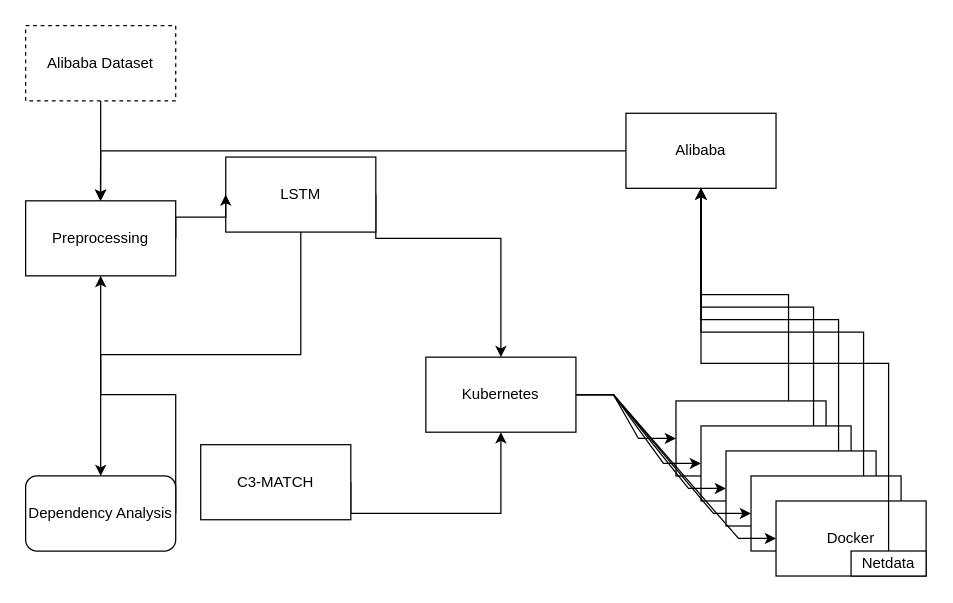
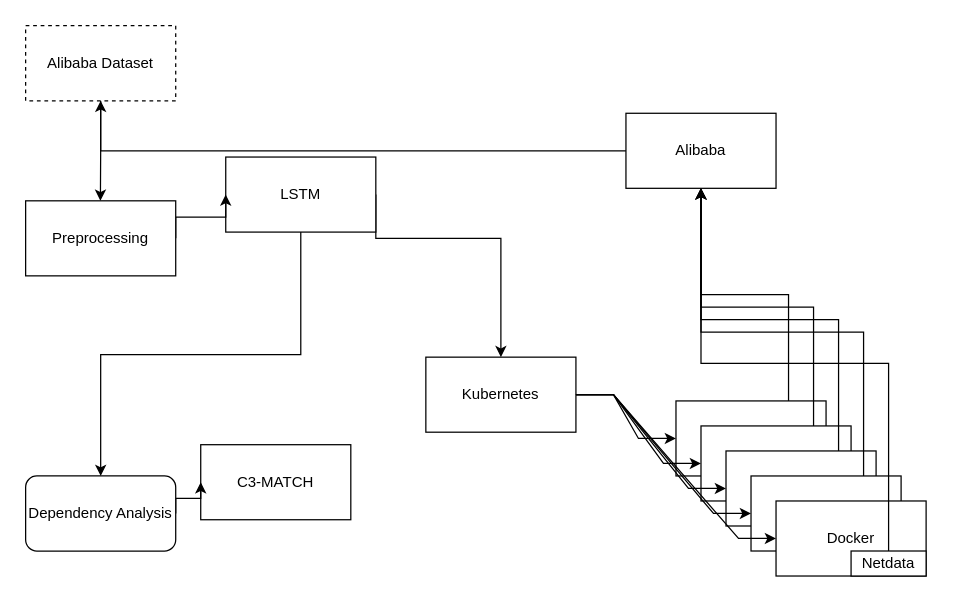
(103, 151) -> (103, 151)
(176, 402) -> (191, 498)
(461, 513) -> none
